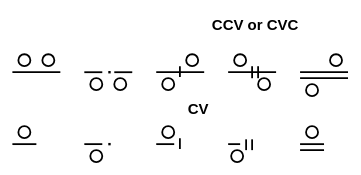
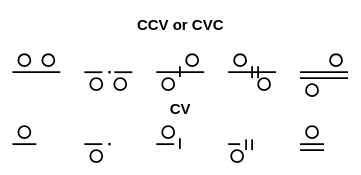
(255, 24) -> (180, 24)
(198, 108) -> (180, 108)
